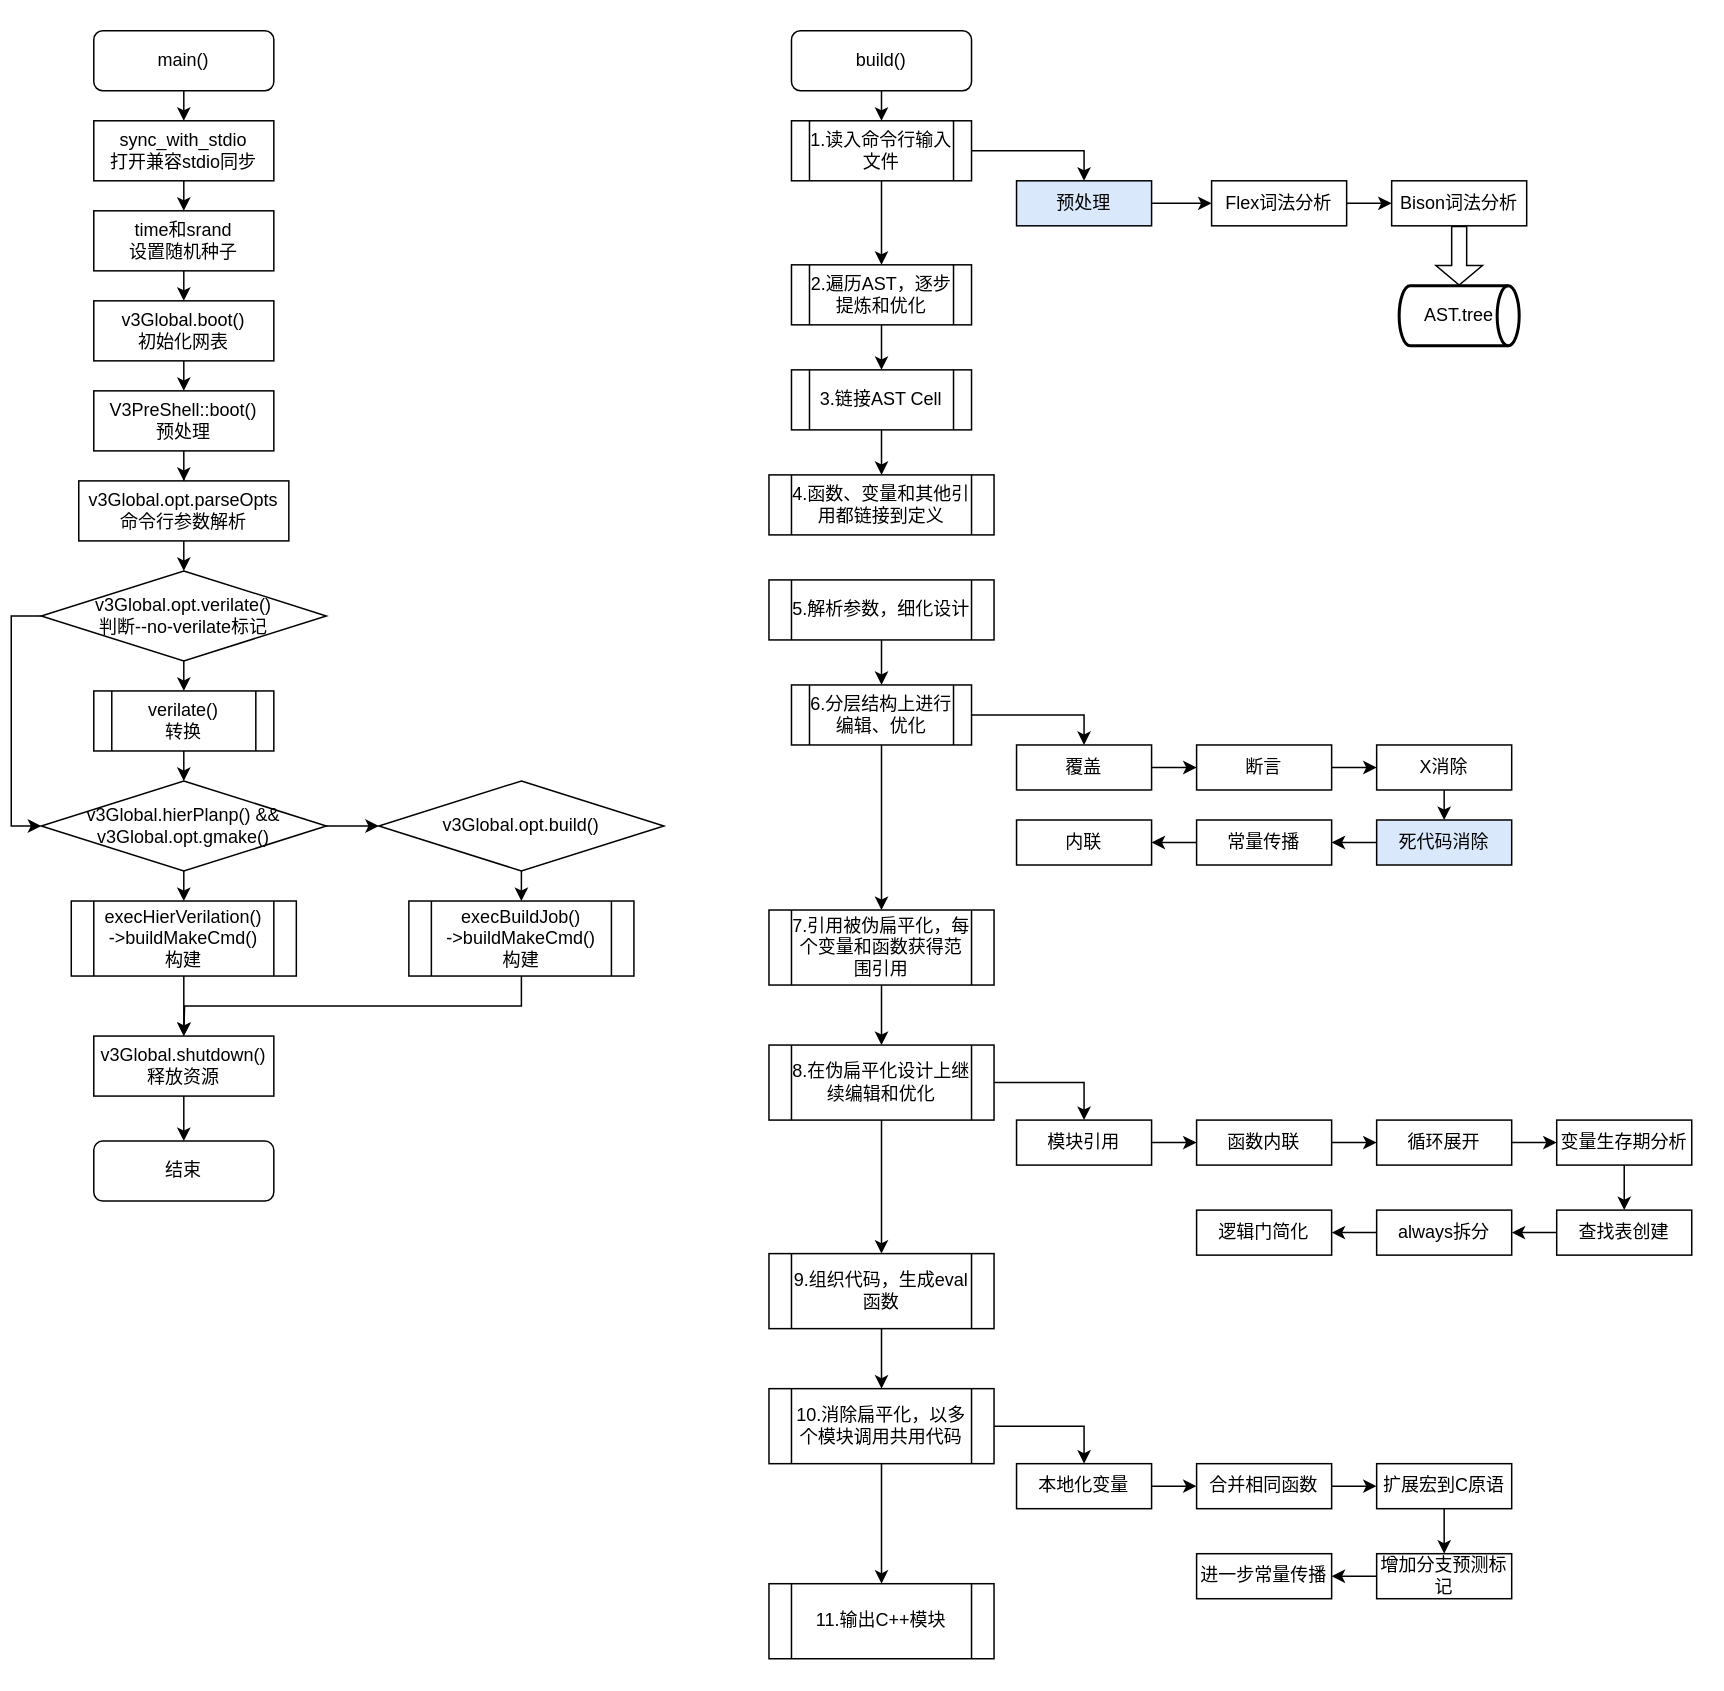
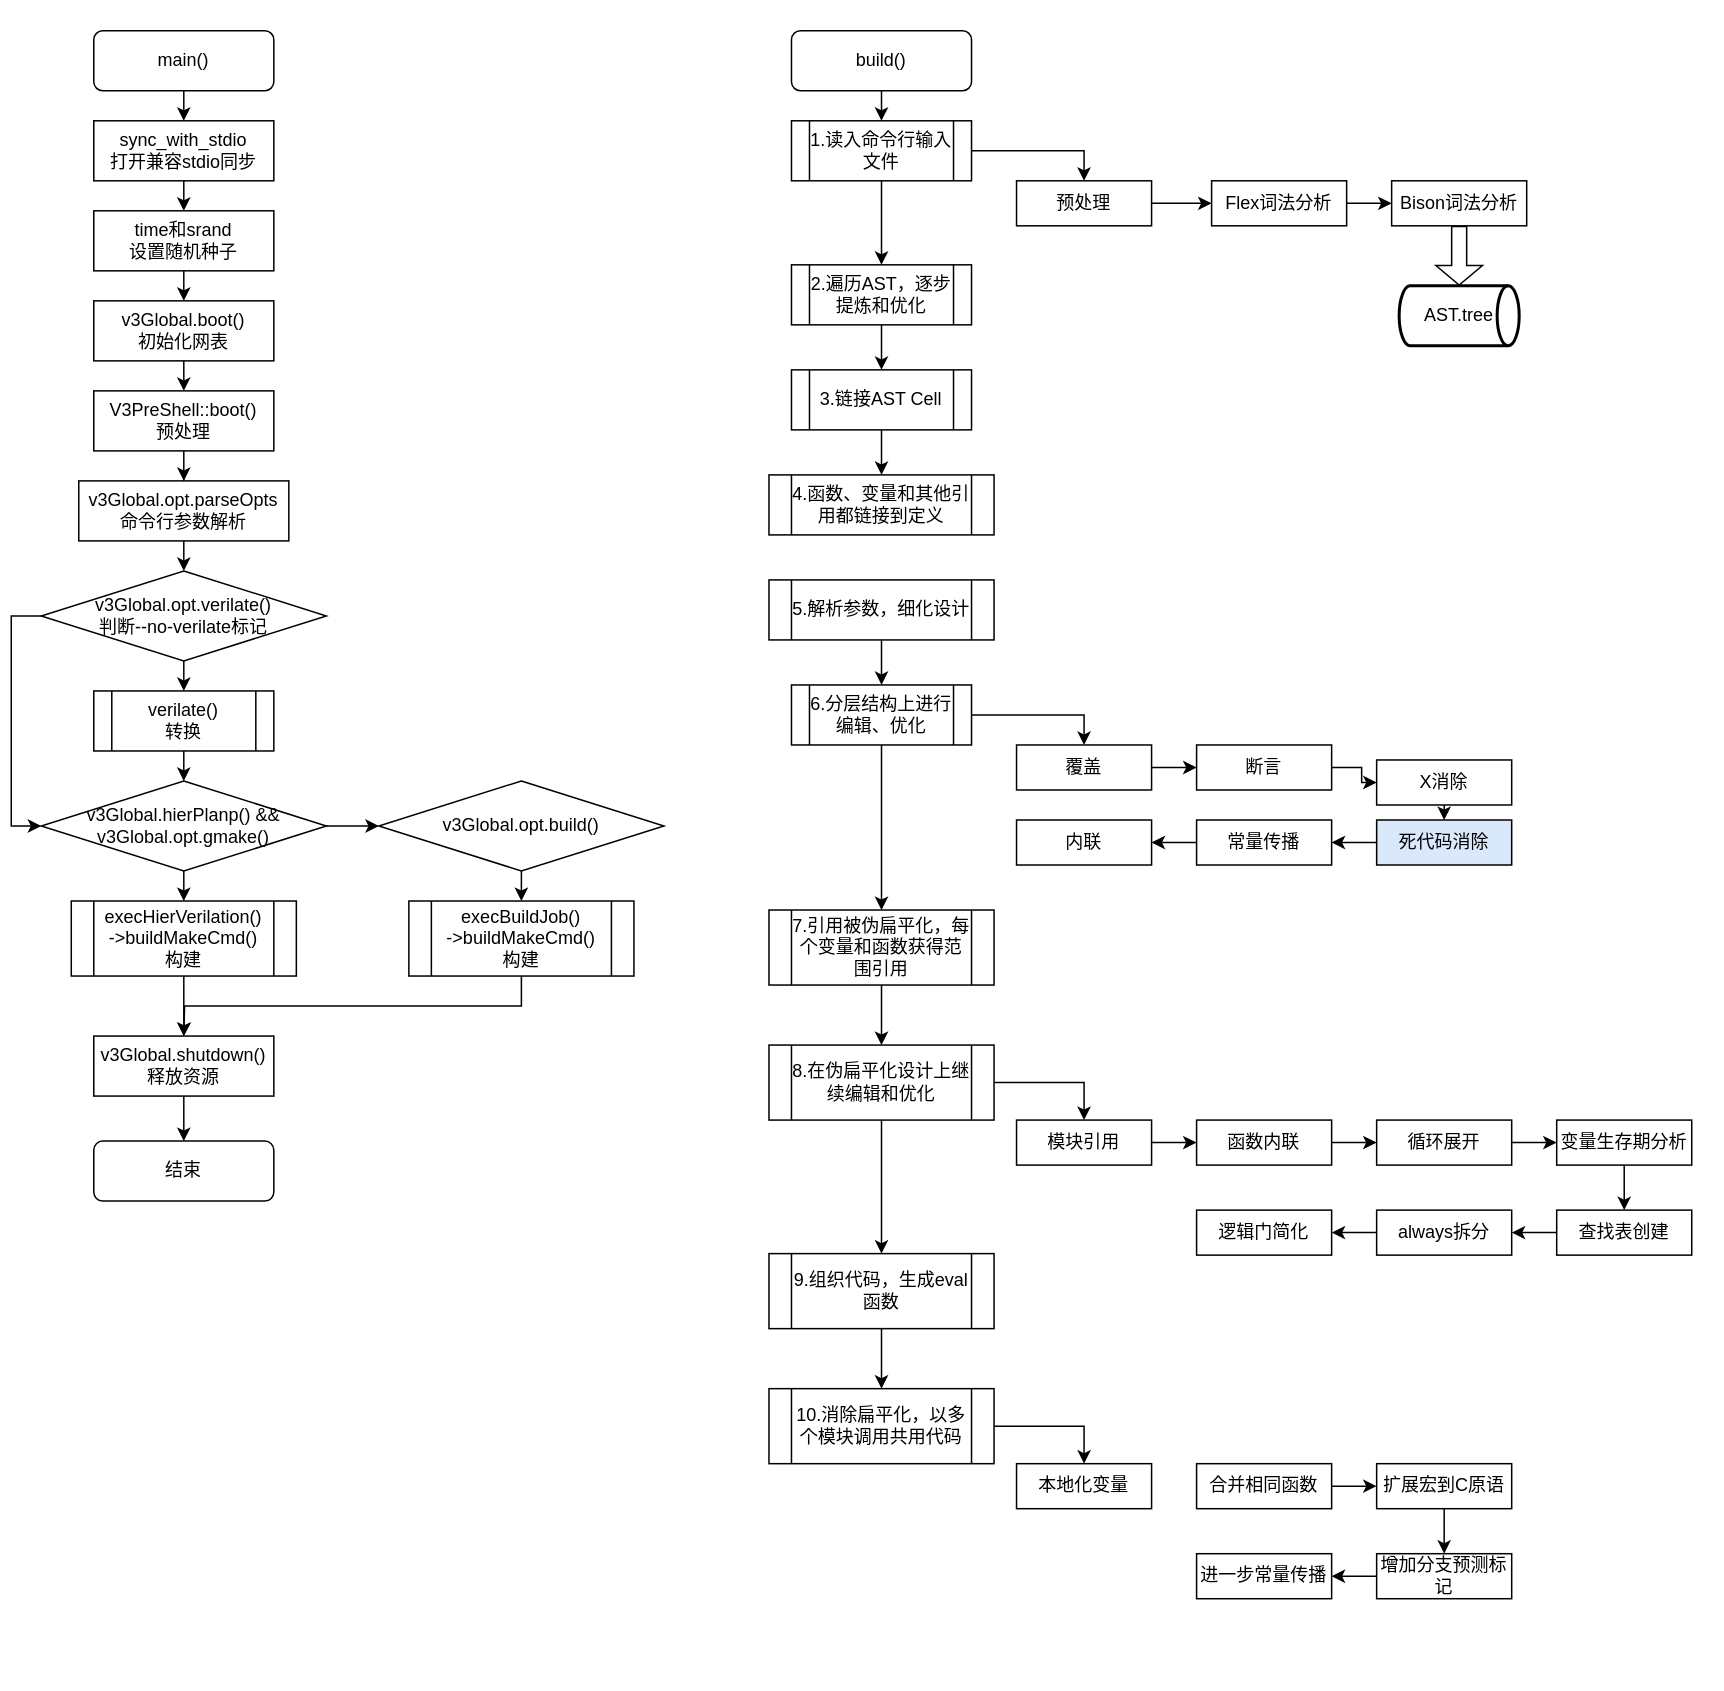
(1084, 203) -> (1084, 203)
(1444, 767) -> (1444, 782)
(1168, 1486) -> none
(881, 1518) -> none
(881, 1621) -> none
